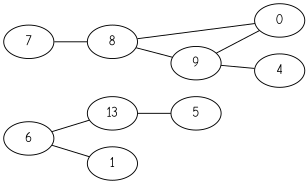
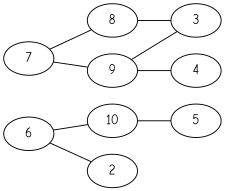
(280, 20) -> (196, 20)
(154, 53) -> (71, 65)
(112, 113) -> (112, 121)
(112, 164) -> (112, 171)
